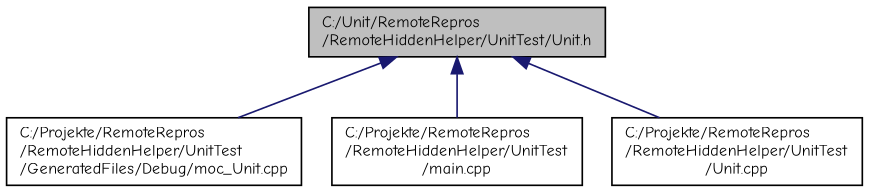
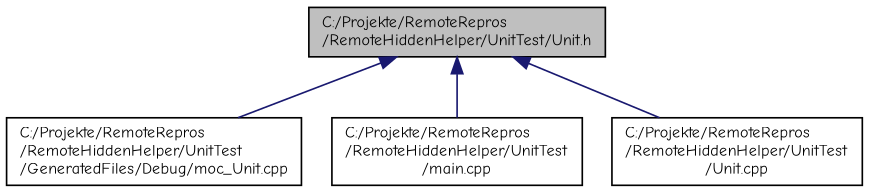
(457, 32) -> (457, 32)
